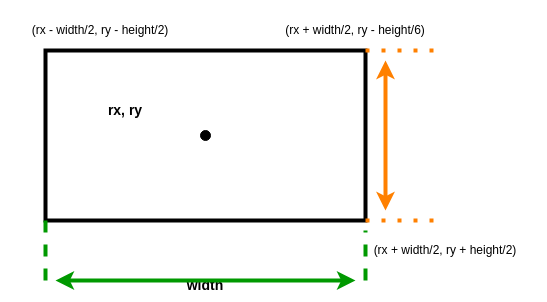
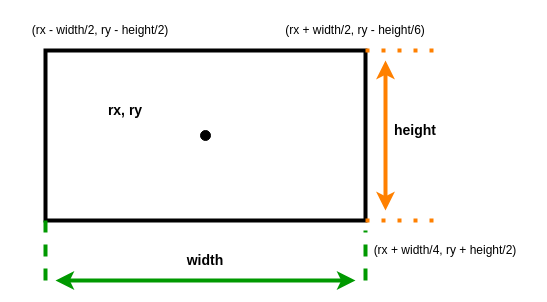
none -> (416, 131)
(446, 251) -> (446, 251)
(206, 286) -> (206, 261)
